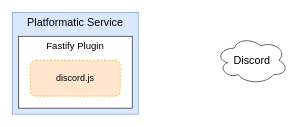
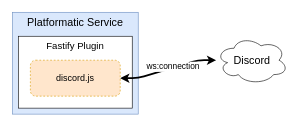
none -> (168, 69)
